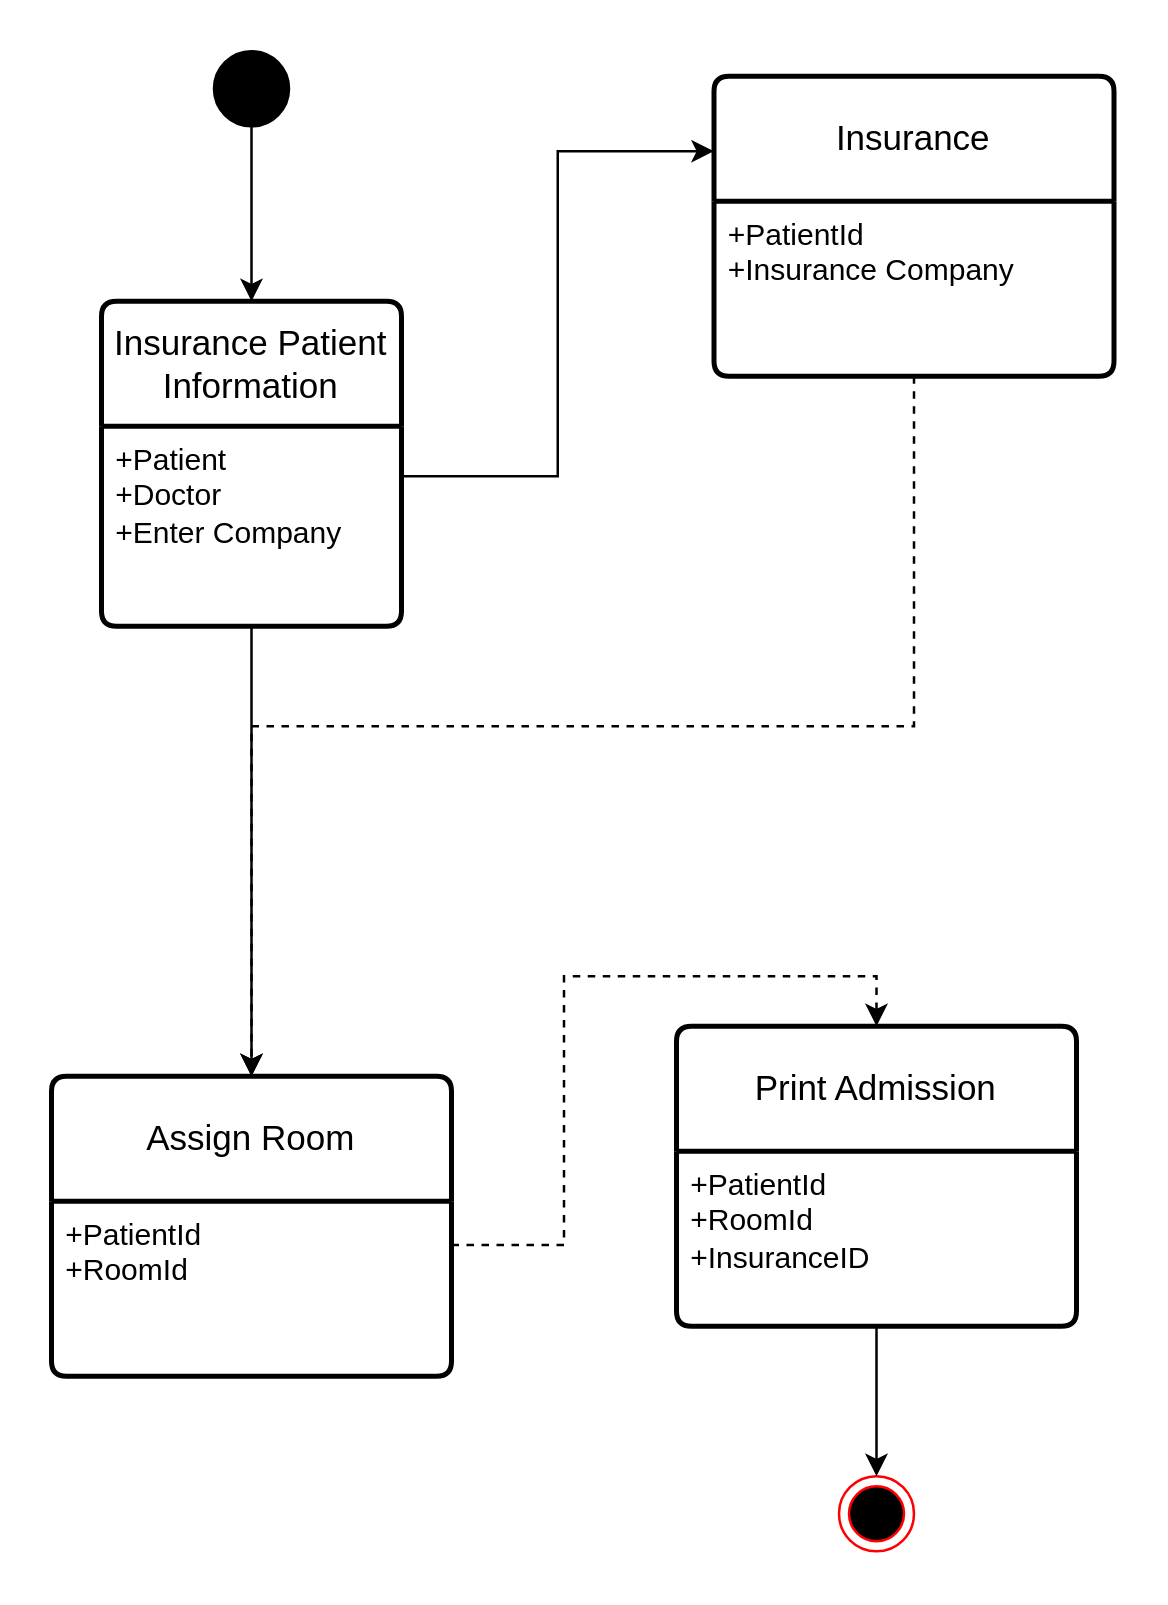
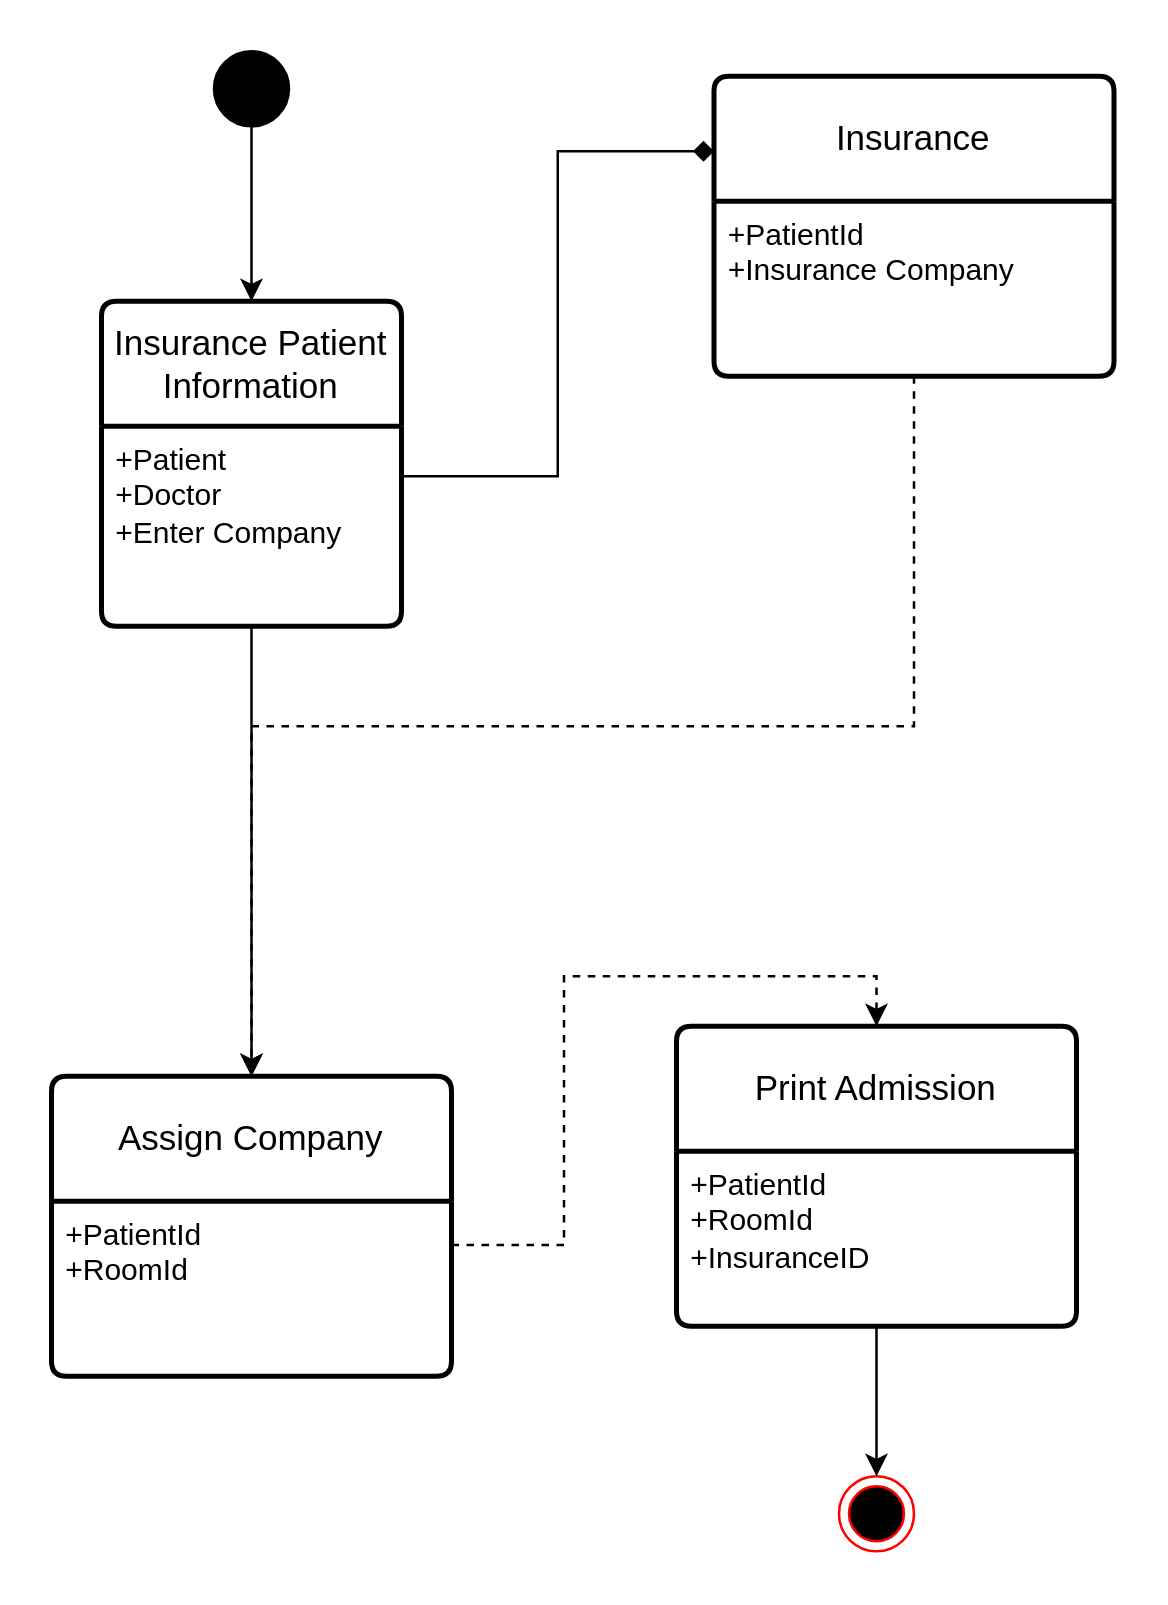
(695, 151) -> (693, 151)
(251, 1139) -> (251, 1139)
